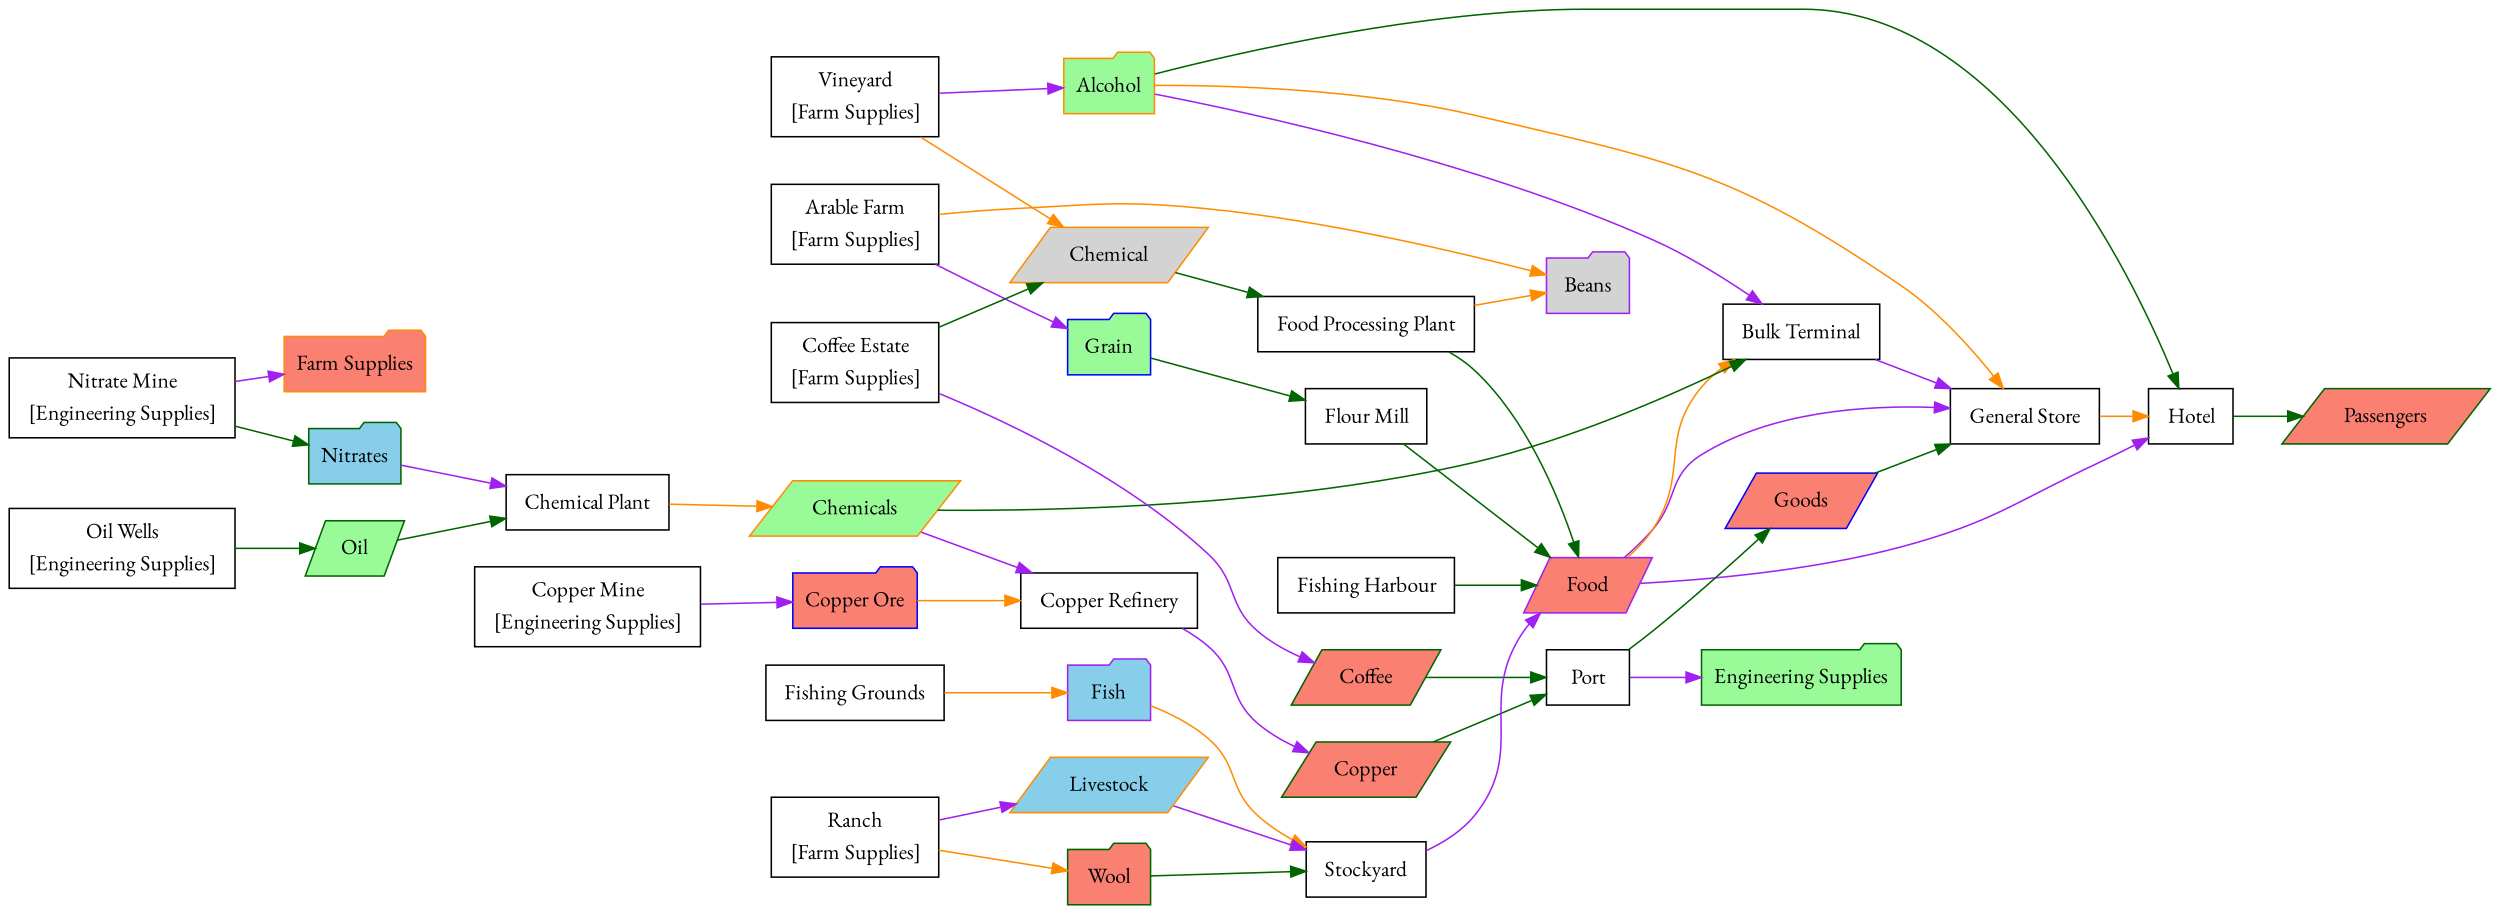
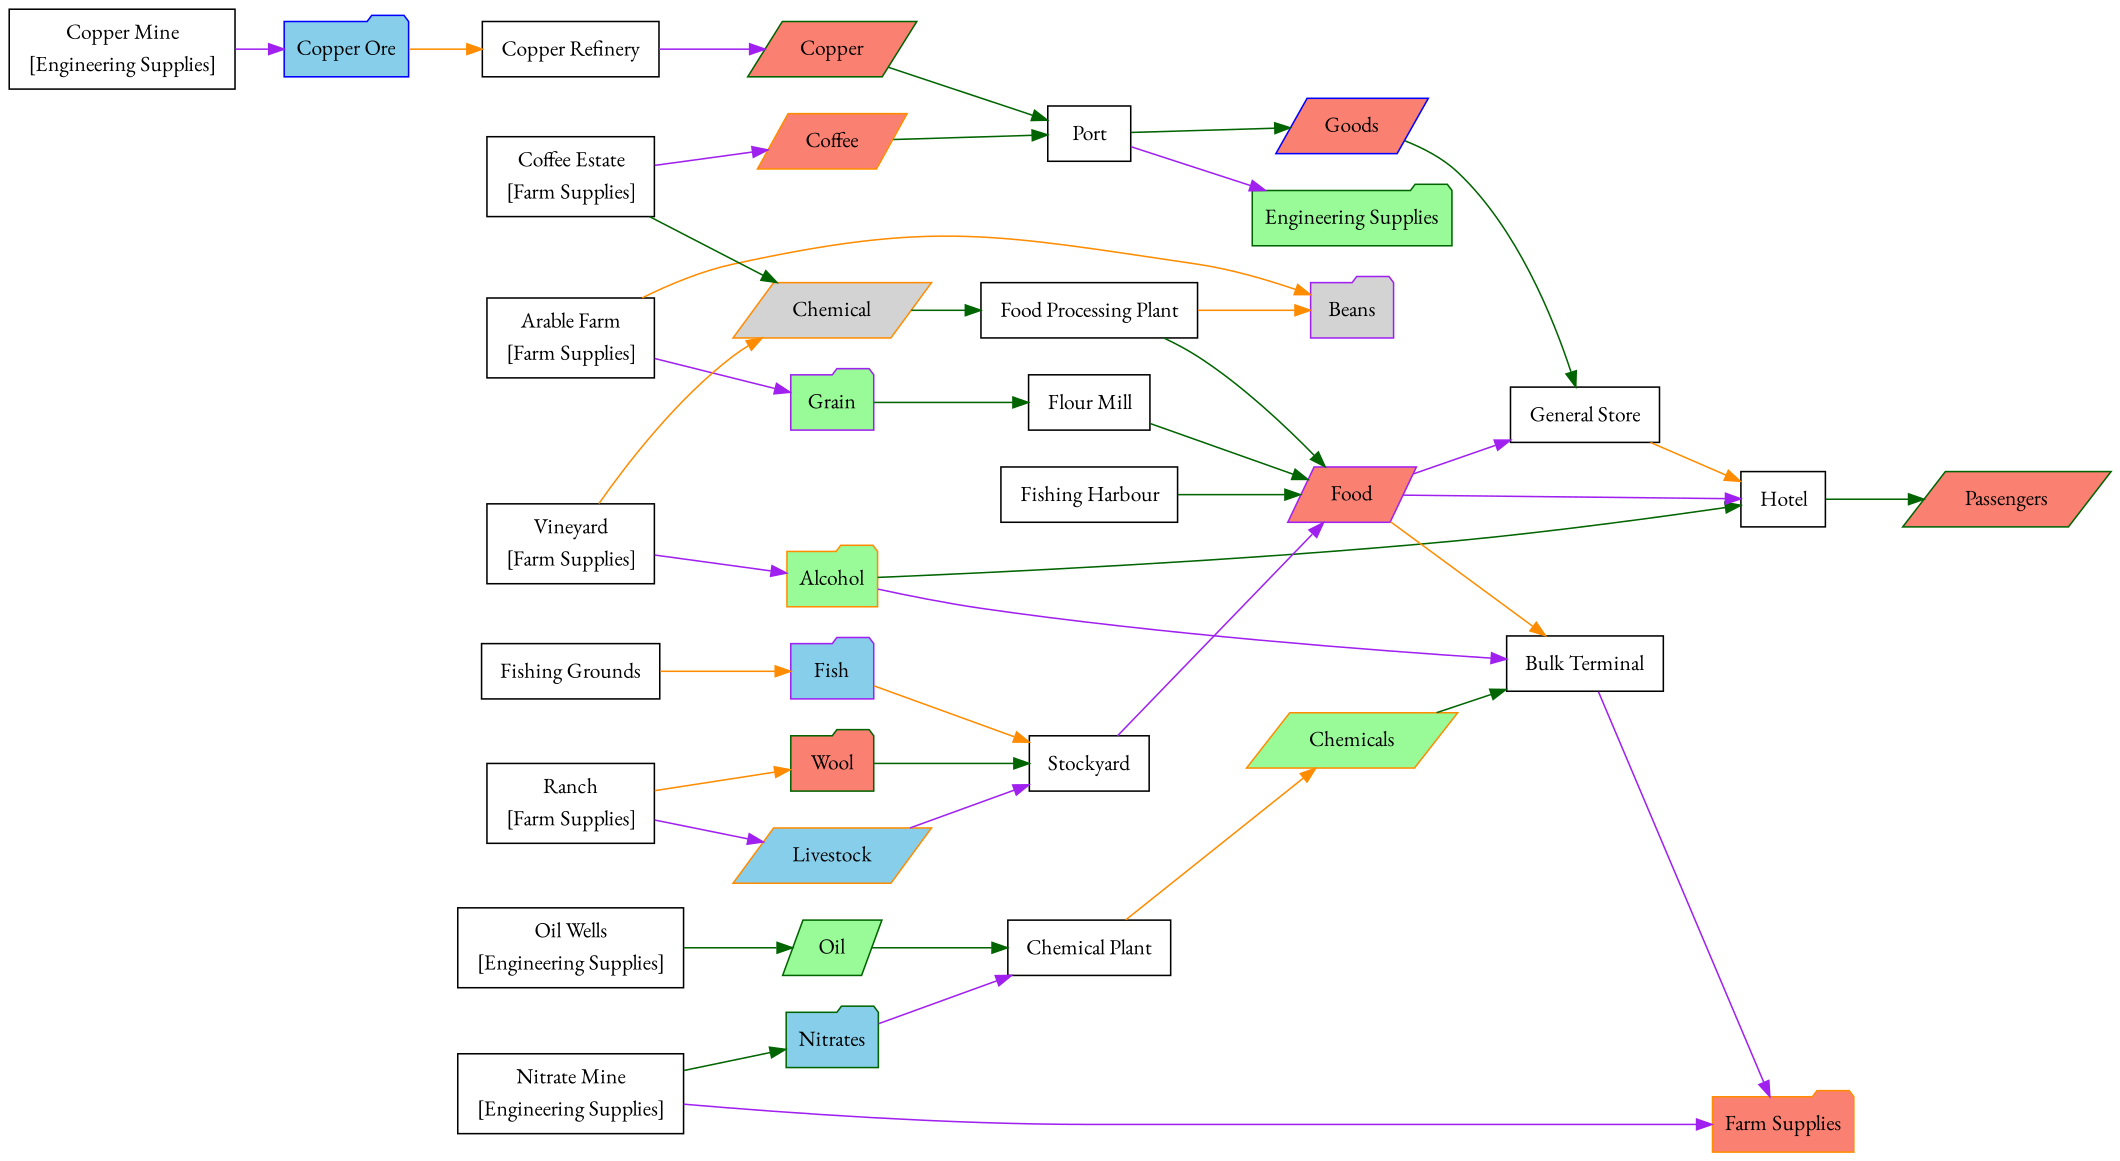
(1607, 147) -> none
(1109, 347) -> (832, 402)
(1906, 371) -> (1681, 887)
(969, 550) -> none
(855, 601) -> (346, 49)
(1366, 677) -> (832, 141)
